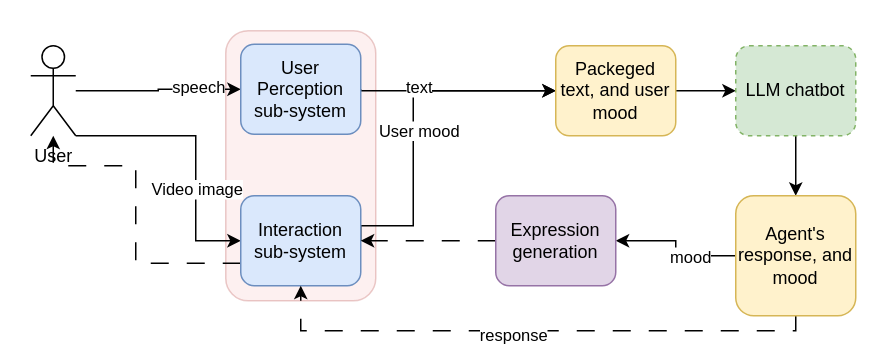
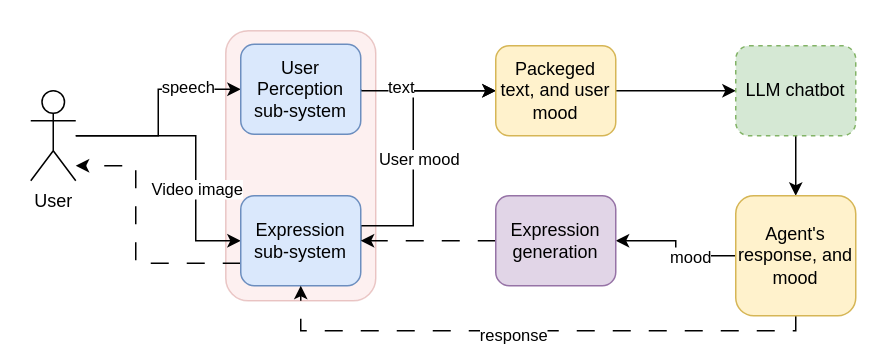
(53, 91) -> (53, 136)
(616, 91) -> (556, 91)
(301, 241) -> (301, 241)
